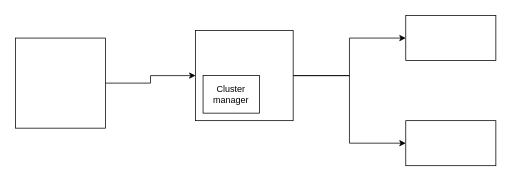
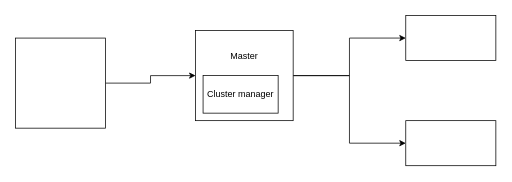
none -> (244, 57)
(231, 94) -> (240, 94)
